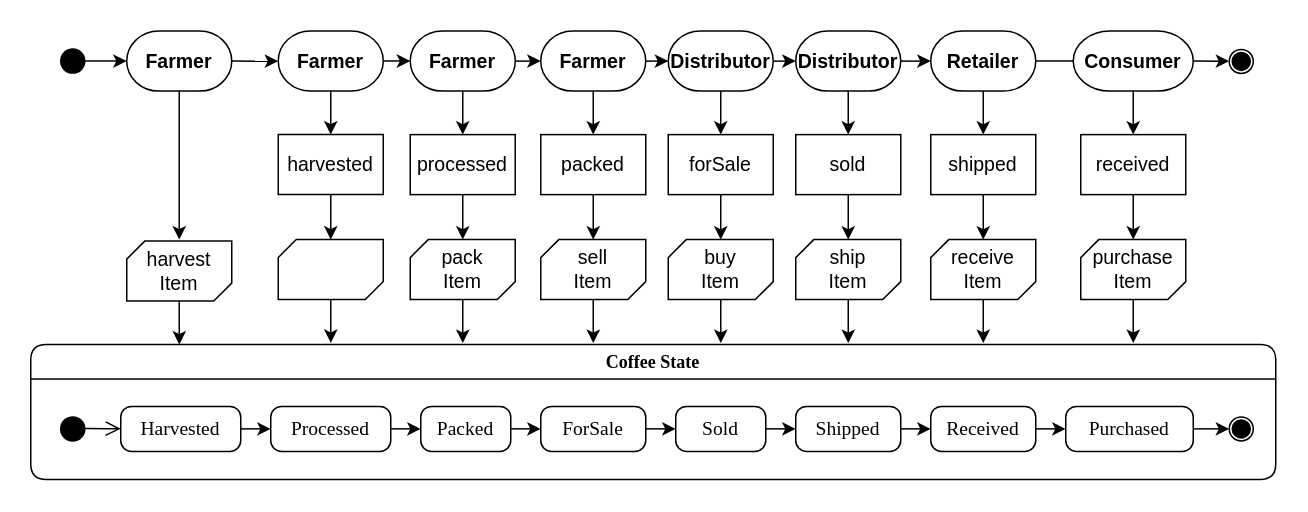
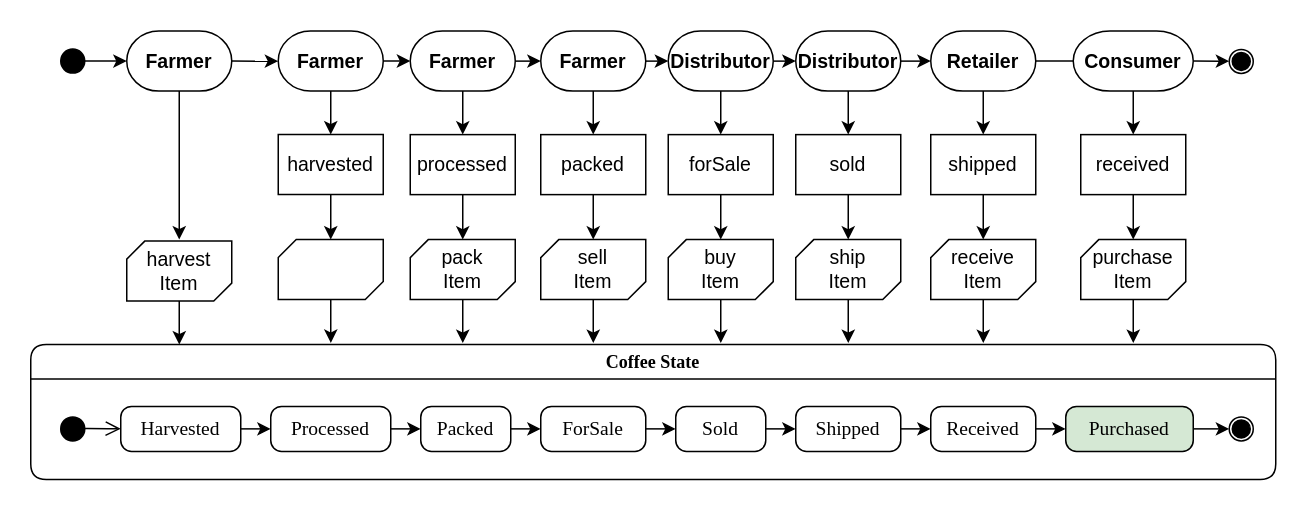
(1130, 429) -> (1130, 429)
